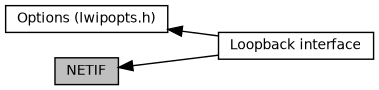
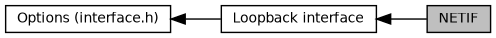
(87, 19) -> (88, 19)
(176, 60) -> (409, 19)
